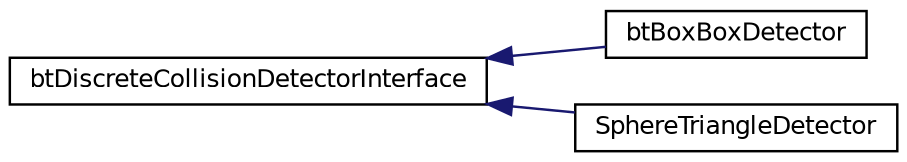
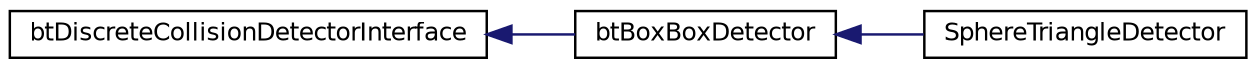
(544, 109) -> (892, 34)
